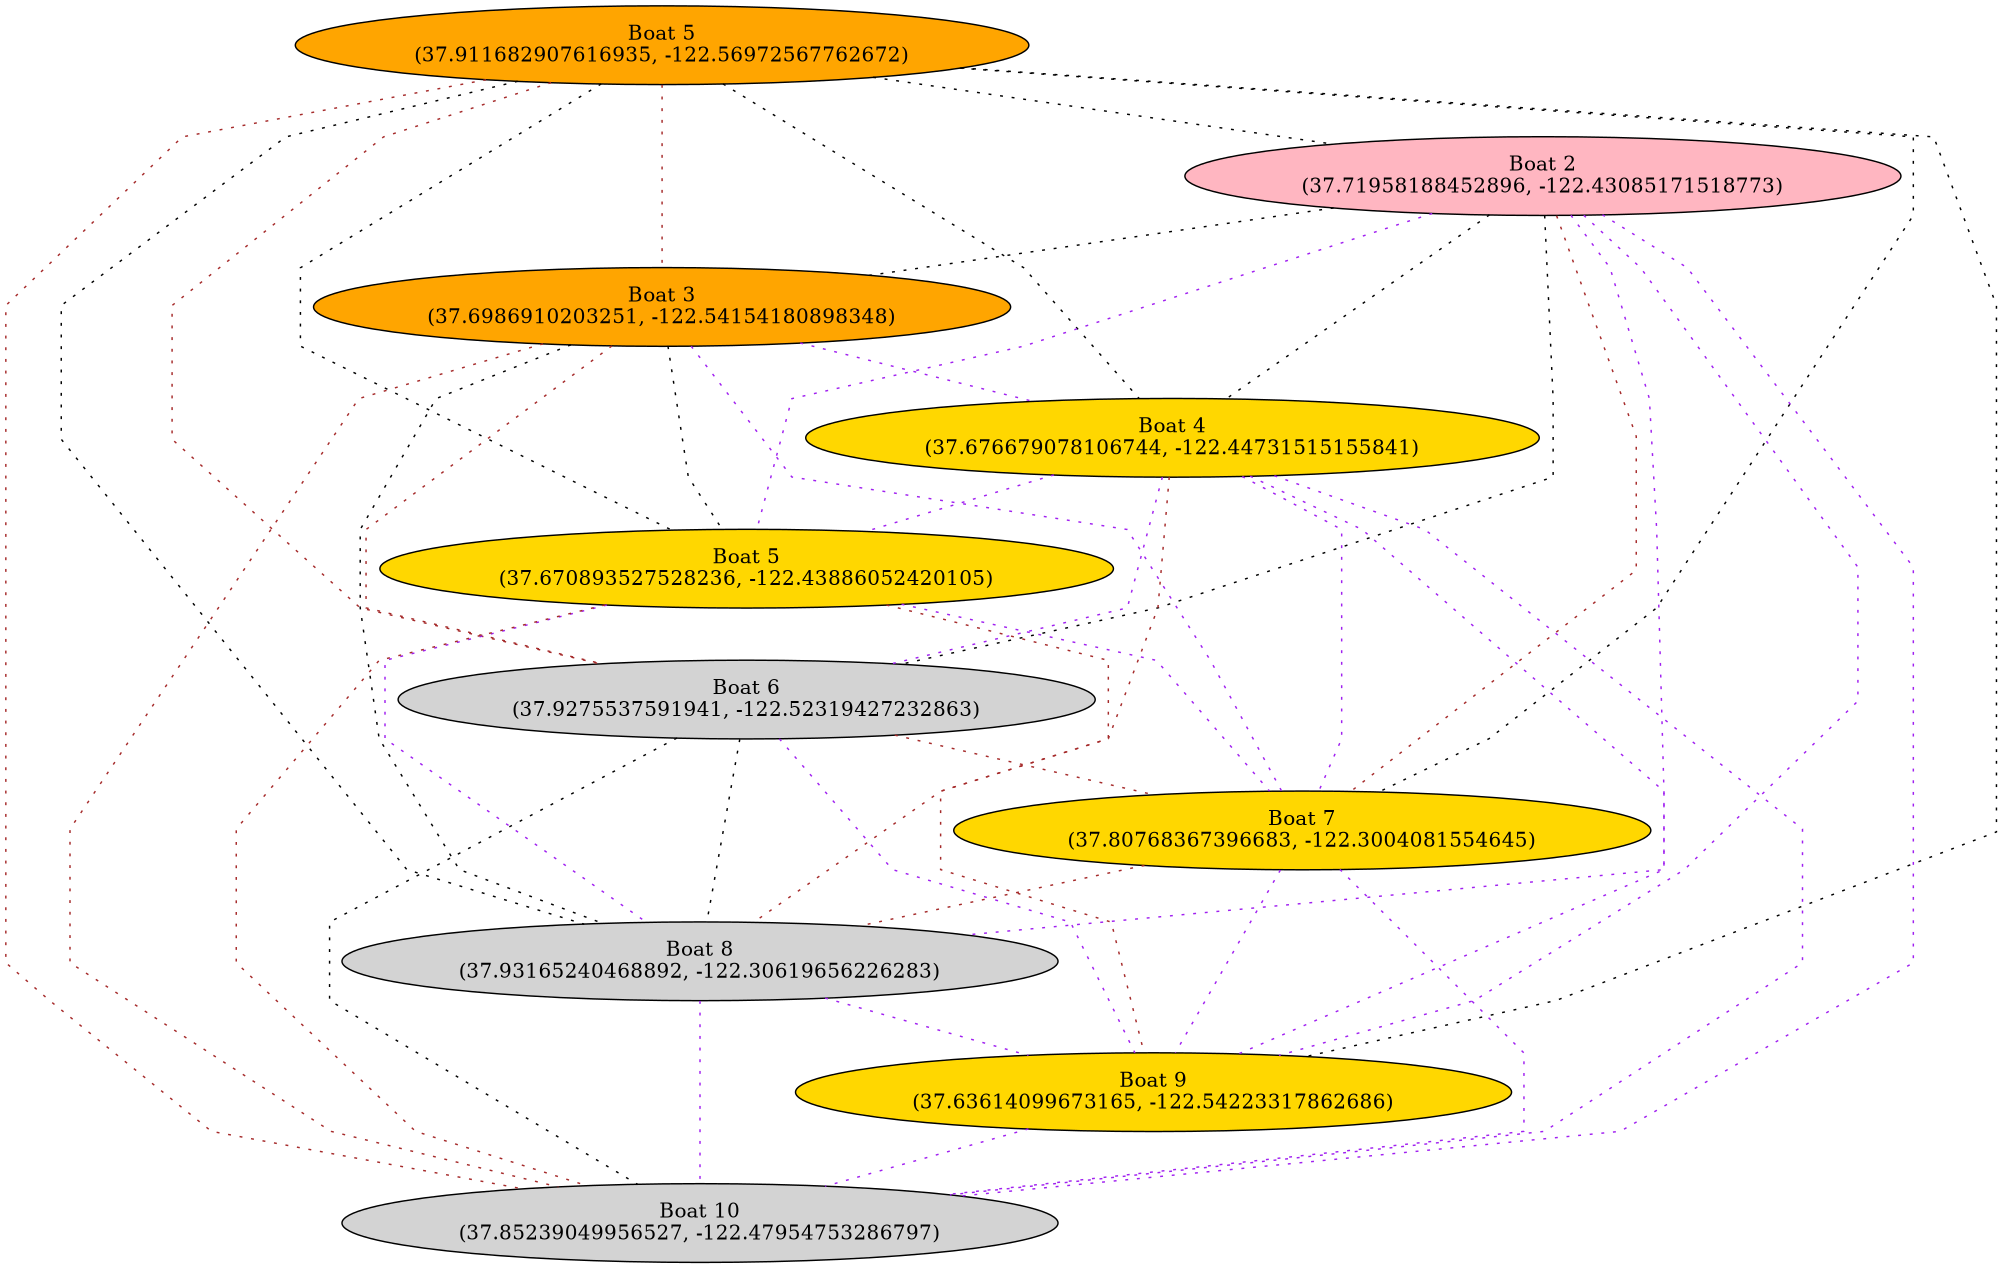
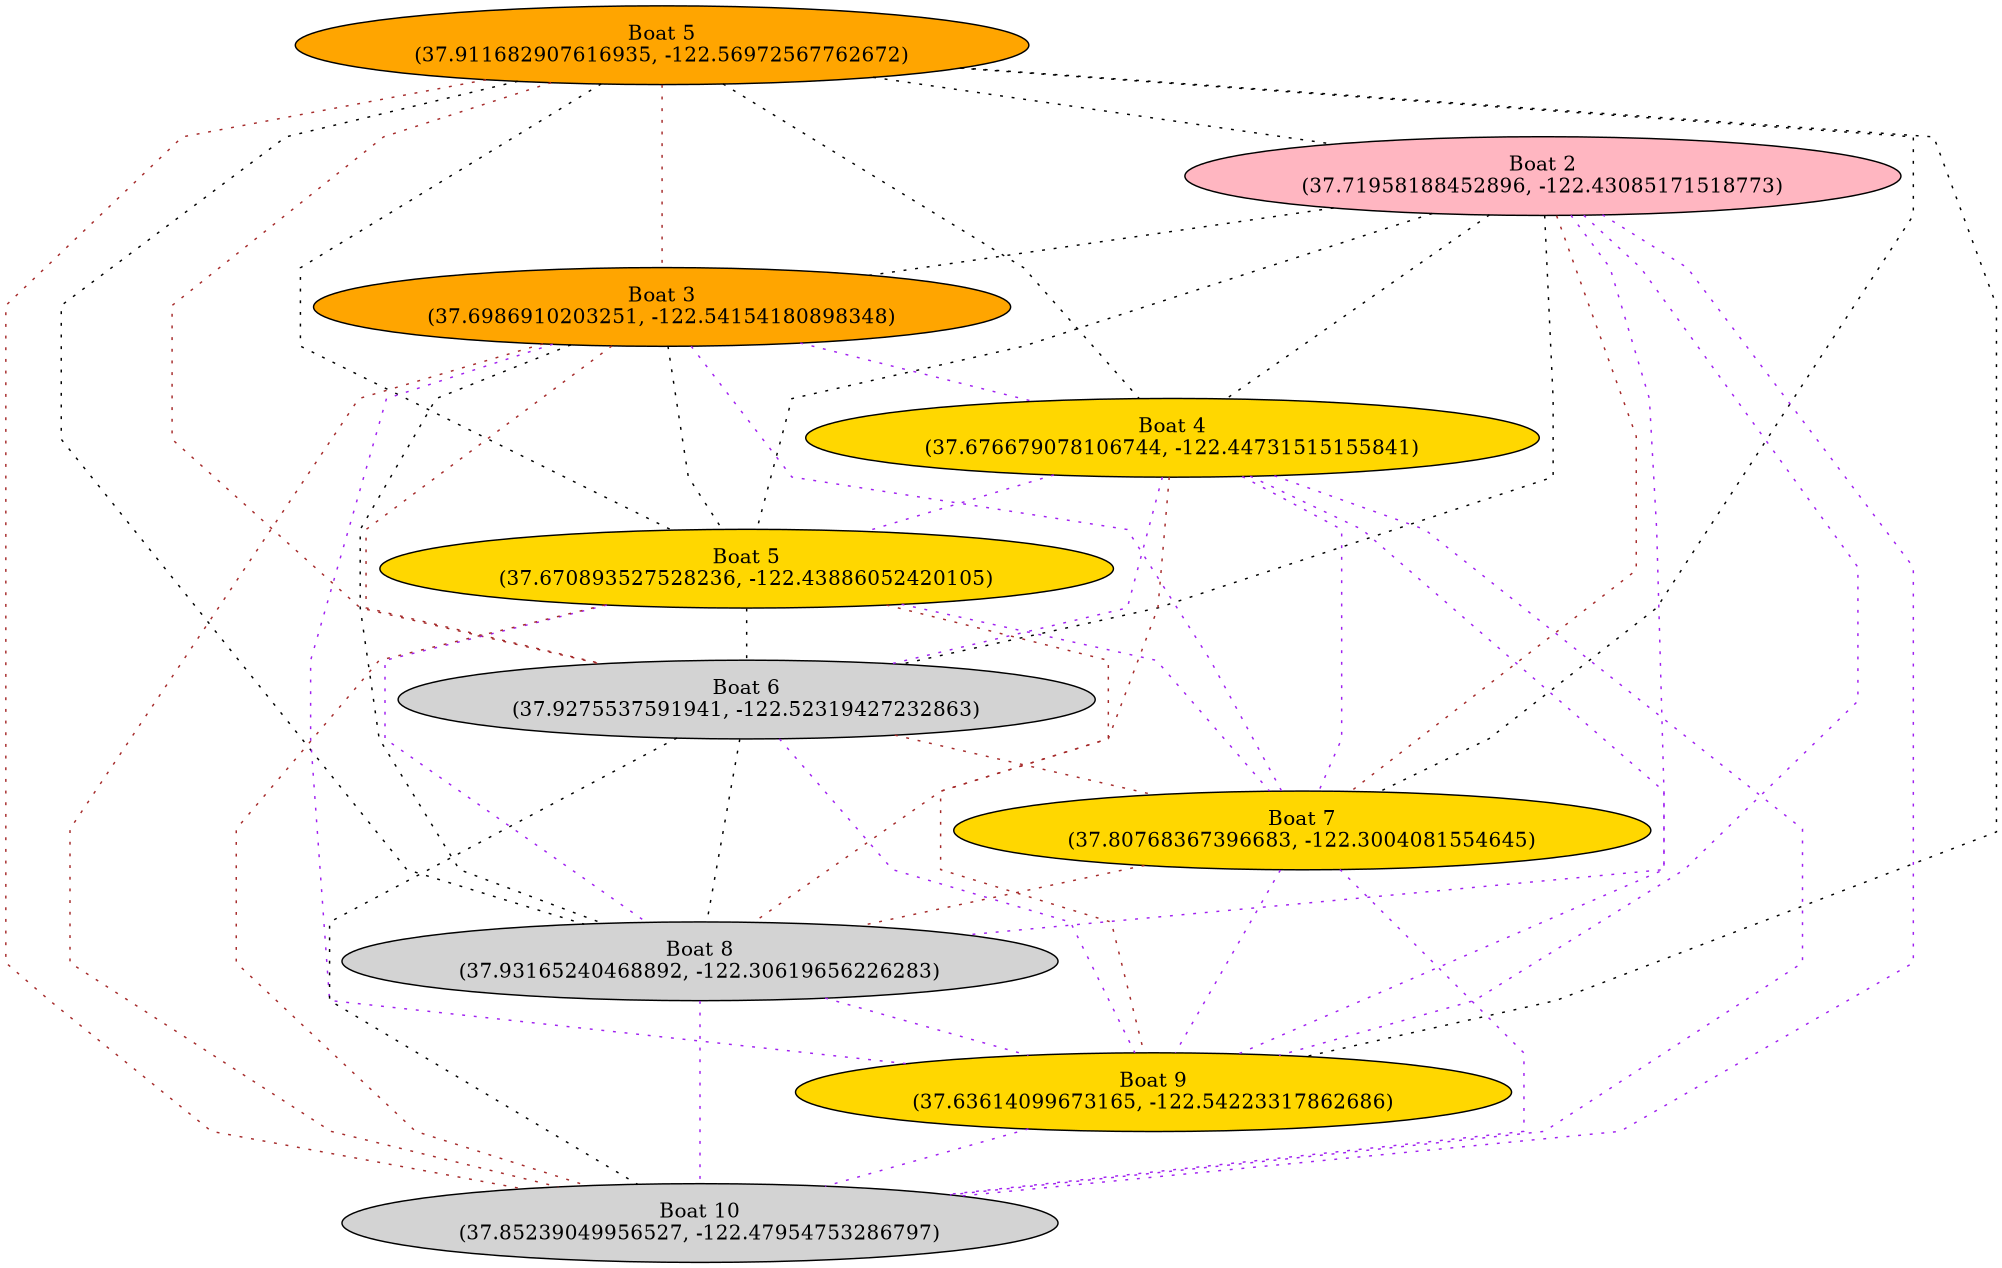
(1051, 337) -> (1051, 337)
none -> (747, 634)
none -> (322, 897)
